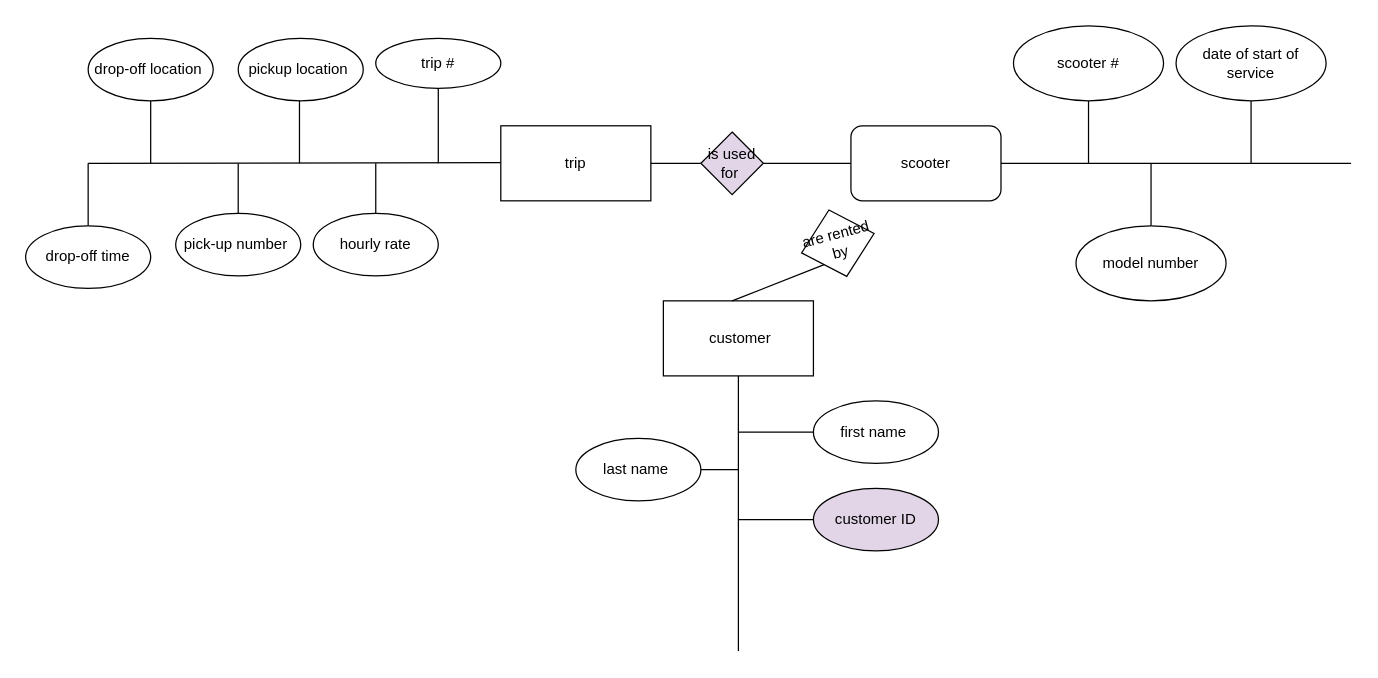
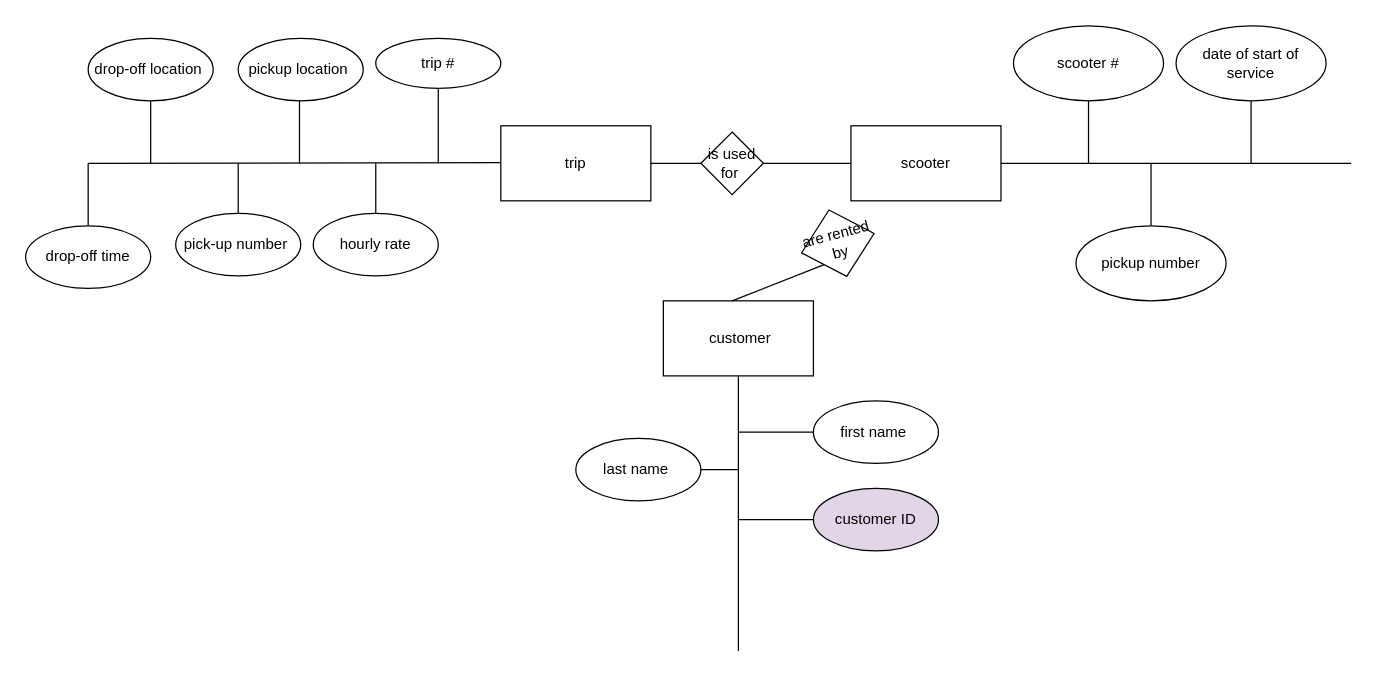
(732, 163) -> (732, 163)
(926, 163) -> (926, 163)
(1151, 263) -> (1151, 263)
